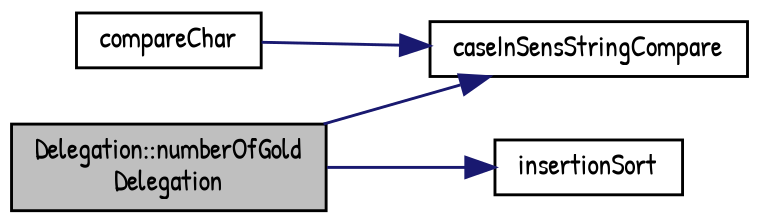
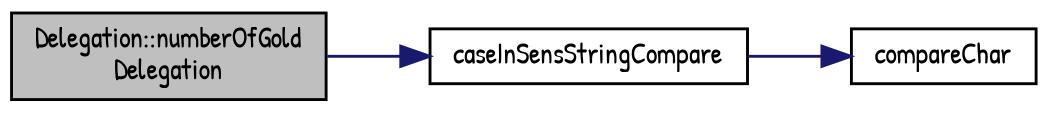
(331, 44) -> (785, 56)
(589, 167) -> none
